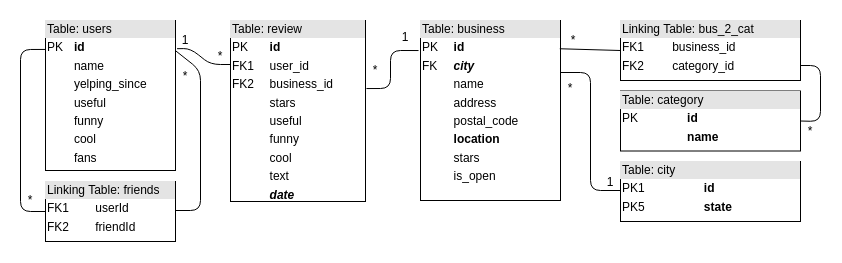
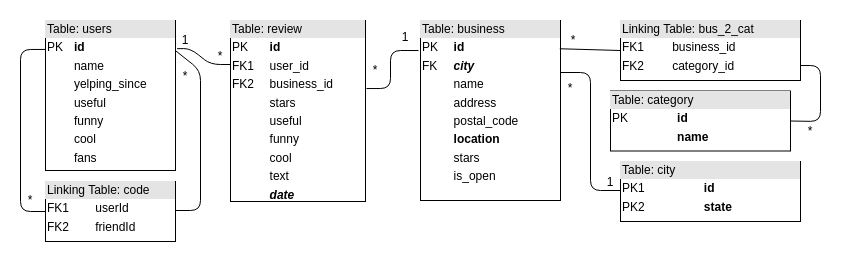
(711, 121) -> (701, 121)
(651, 183) -> (651, 183)
(109, 203) -> (100, 203)
